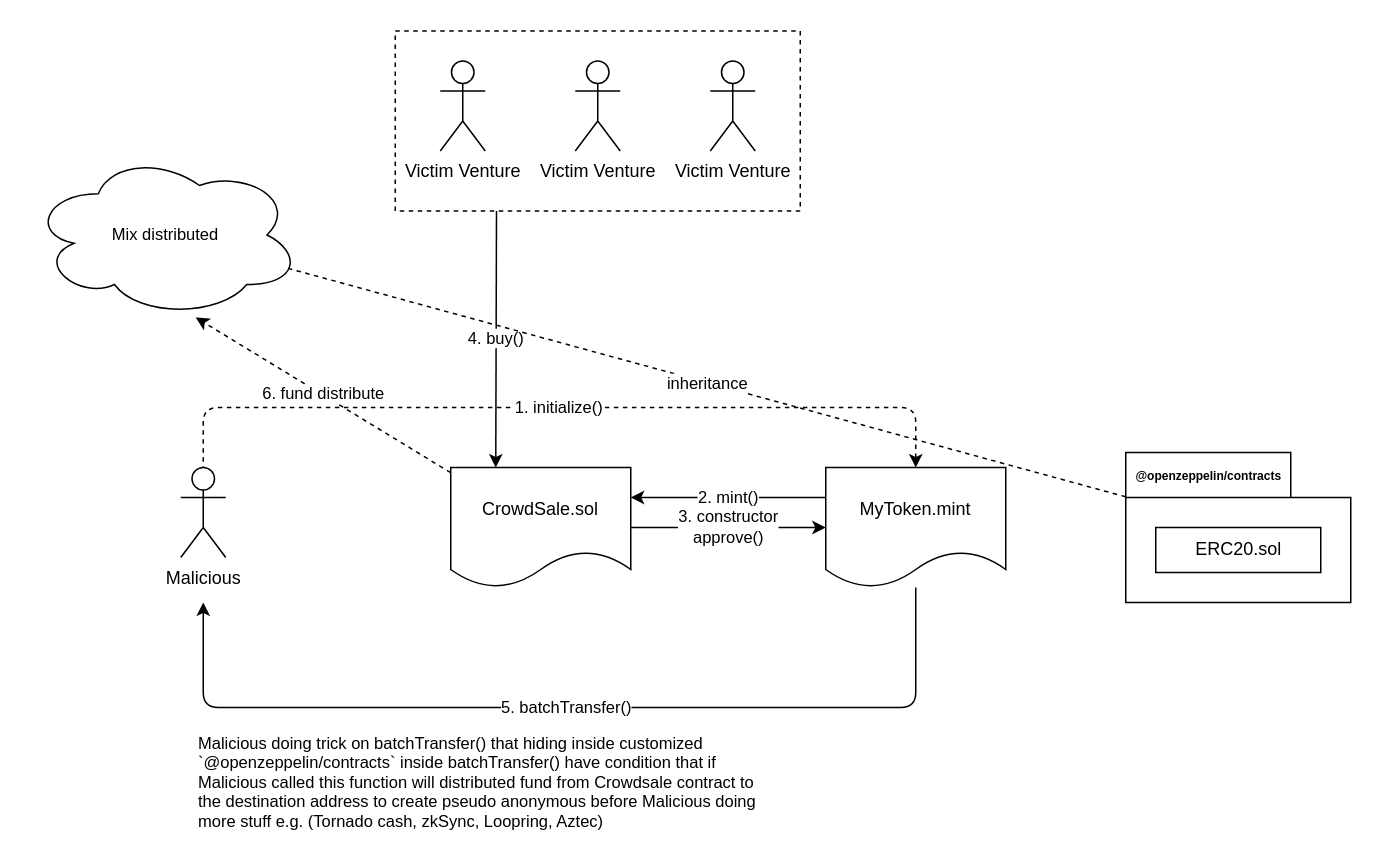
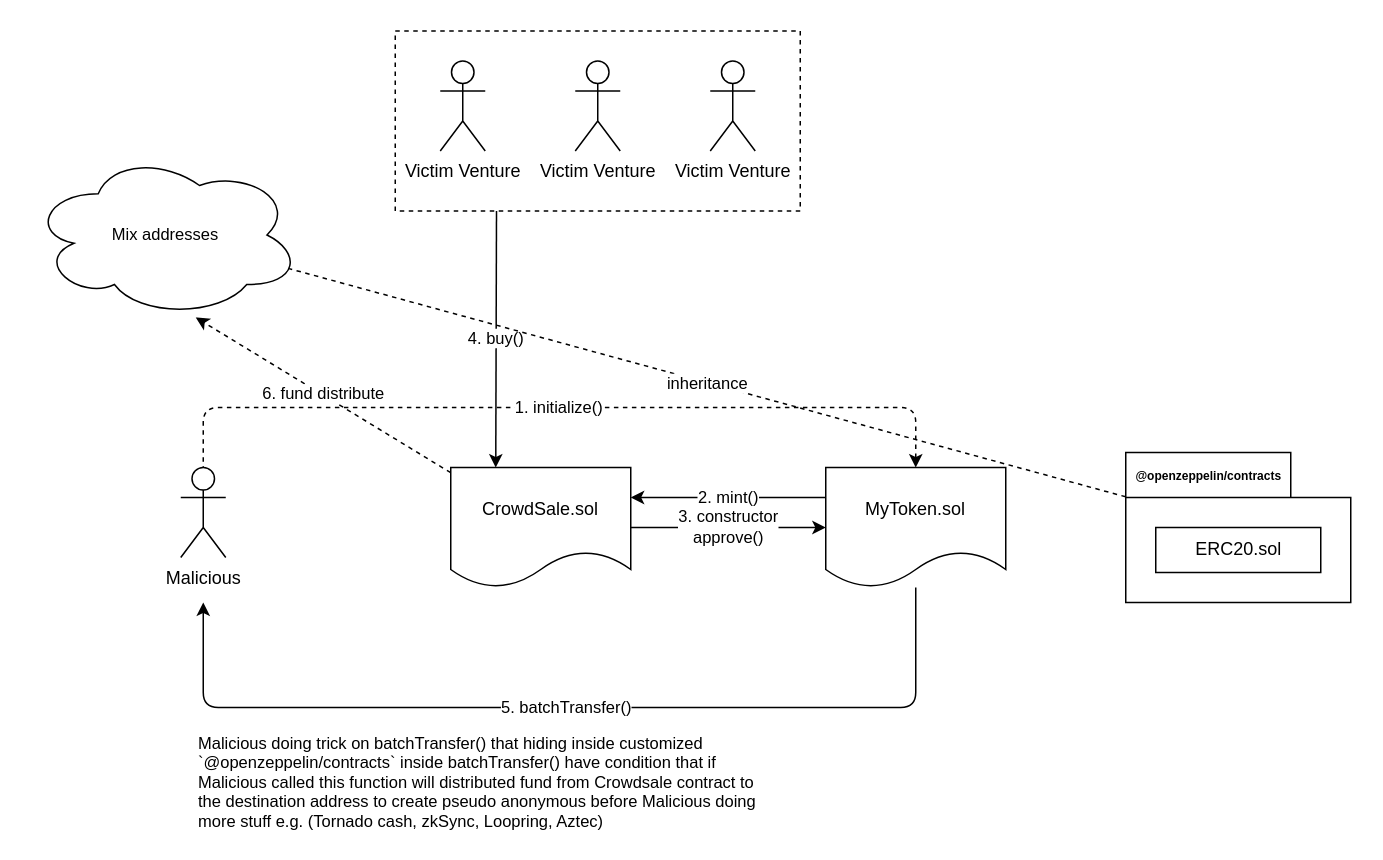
(166, 235) -> (166, 235)
(916, 509) -> (916, 509)
